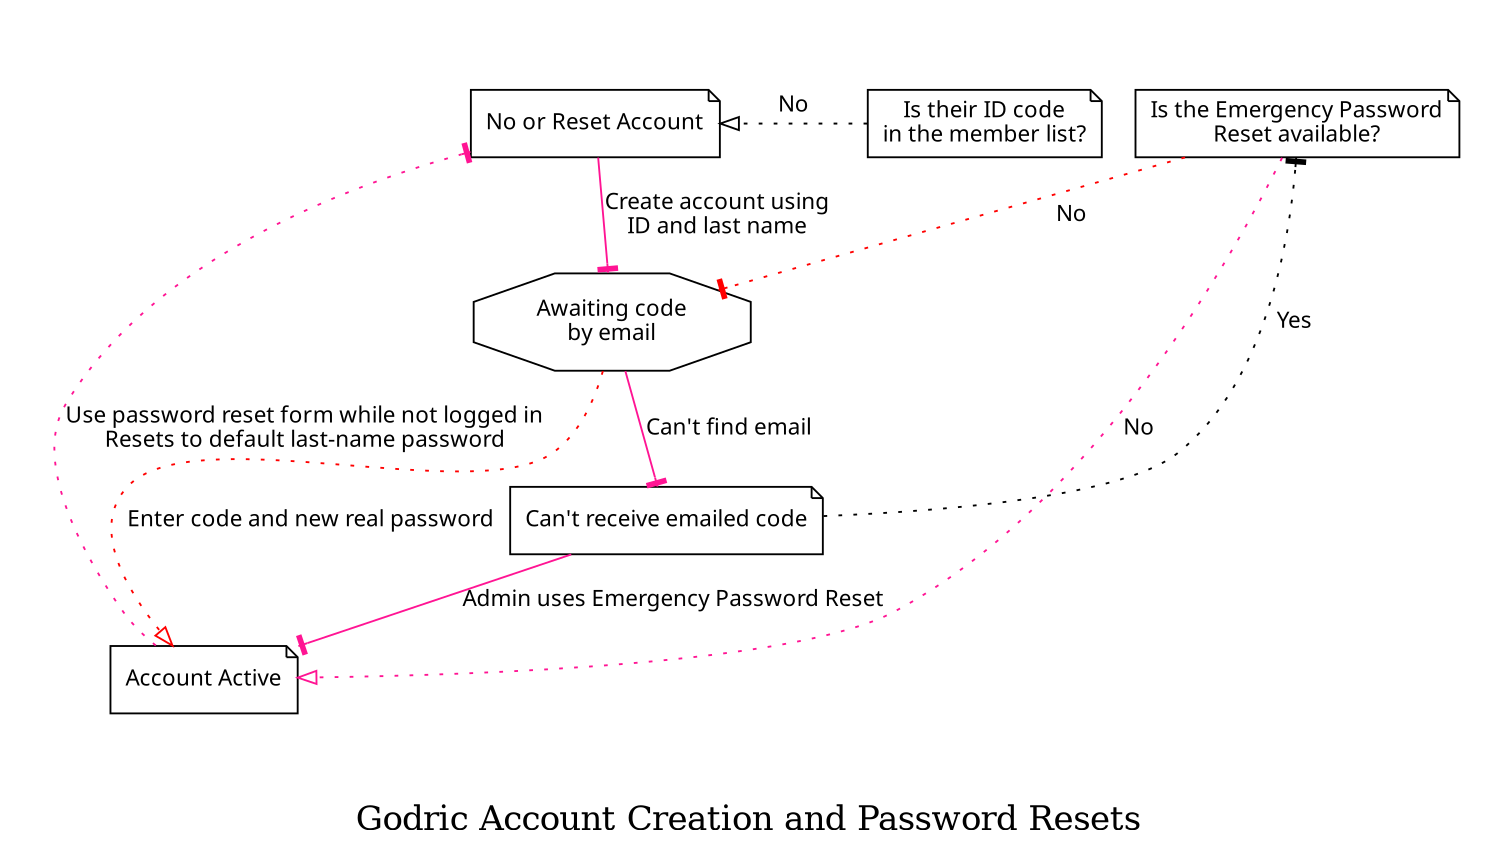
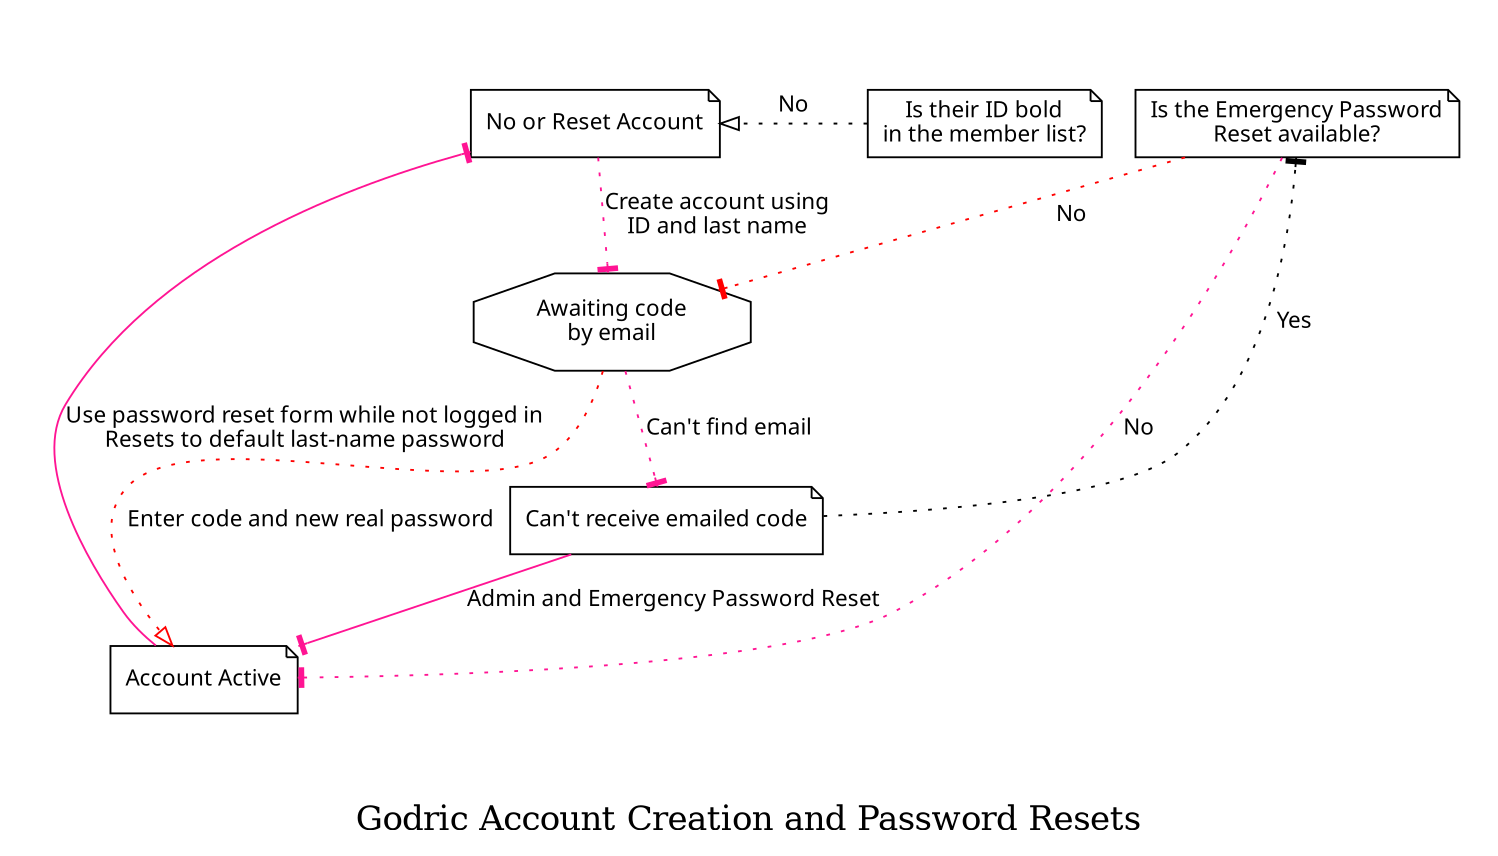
(985, 124) -> (985, 124)
(603, 210) -> (603, 210)
(131, 325) -> (131, 325)
(640, 424) -> (640, 424)
(674, 600) -> (674, 600)
(903, 606) -> (903, 606)
